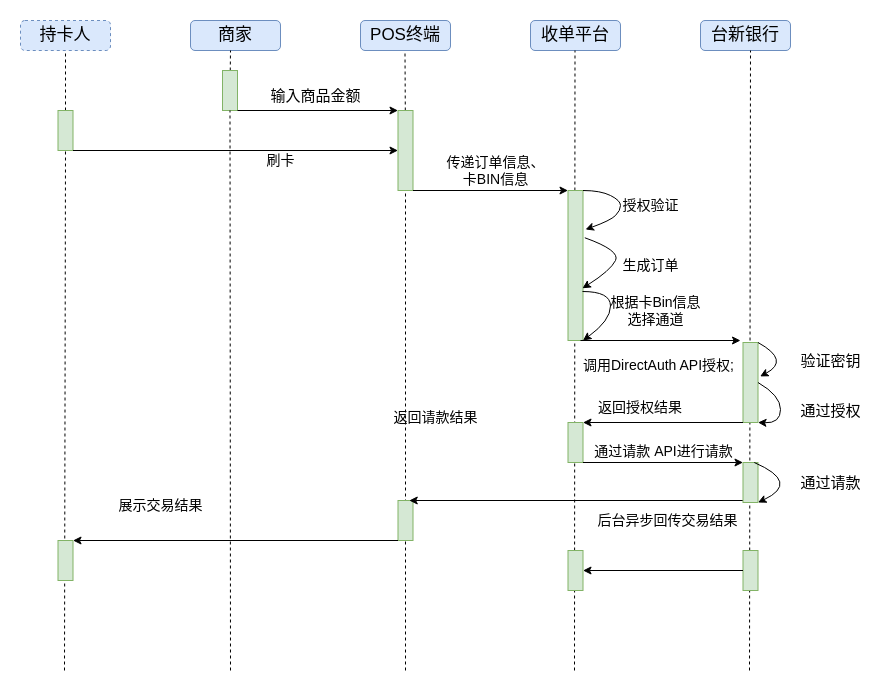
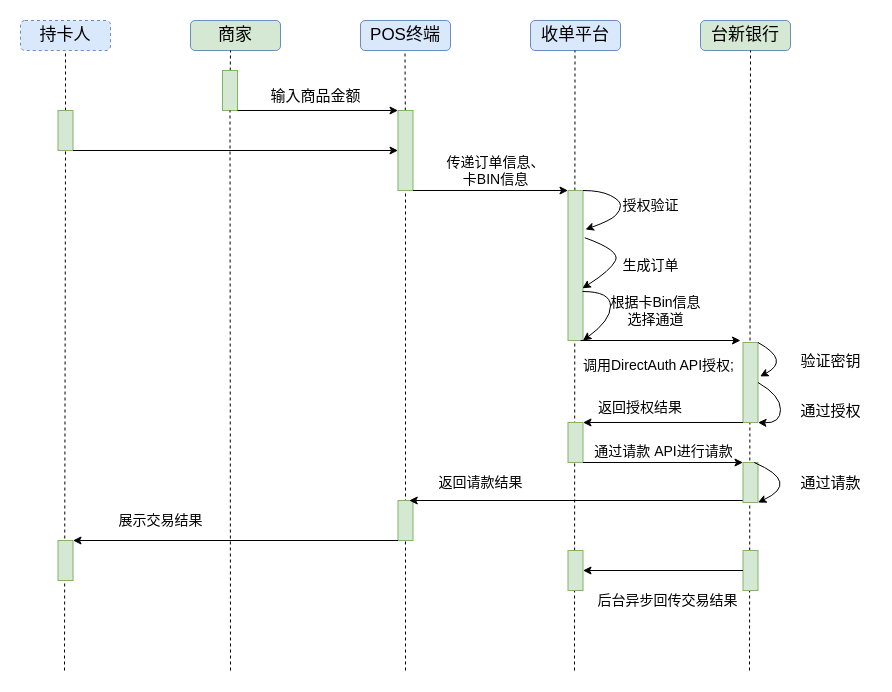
(236, 36) -> (236, 36)
(746, 36) -> (746, 36)
(281, 161) -> none
(436, 418) -> (481, 483)
(161, 506) -> (161, 521)
(668, 521) -> (668, 601)
